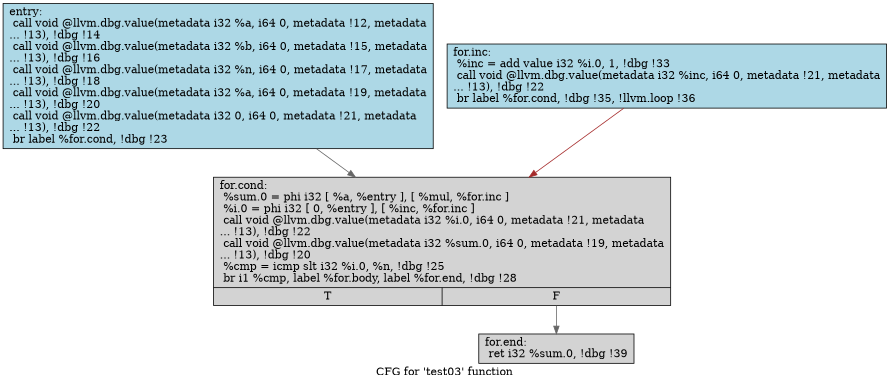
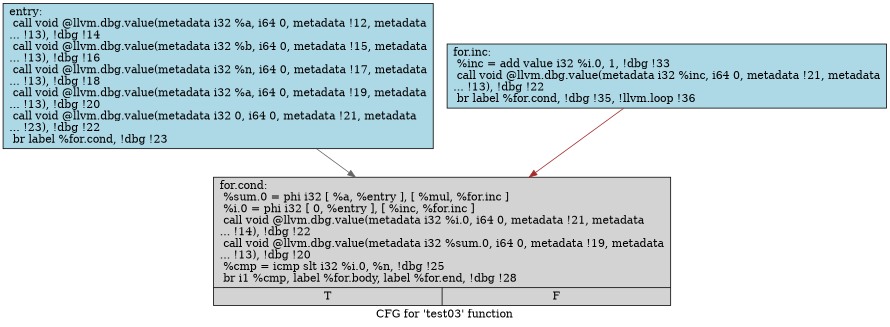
(55, 128) -> (55, 128)
(265, 232) -> (265, 232)
(556, 349) -> none
